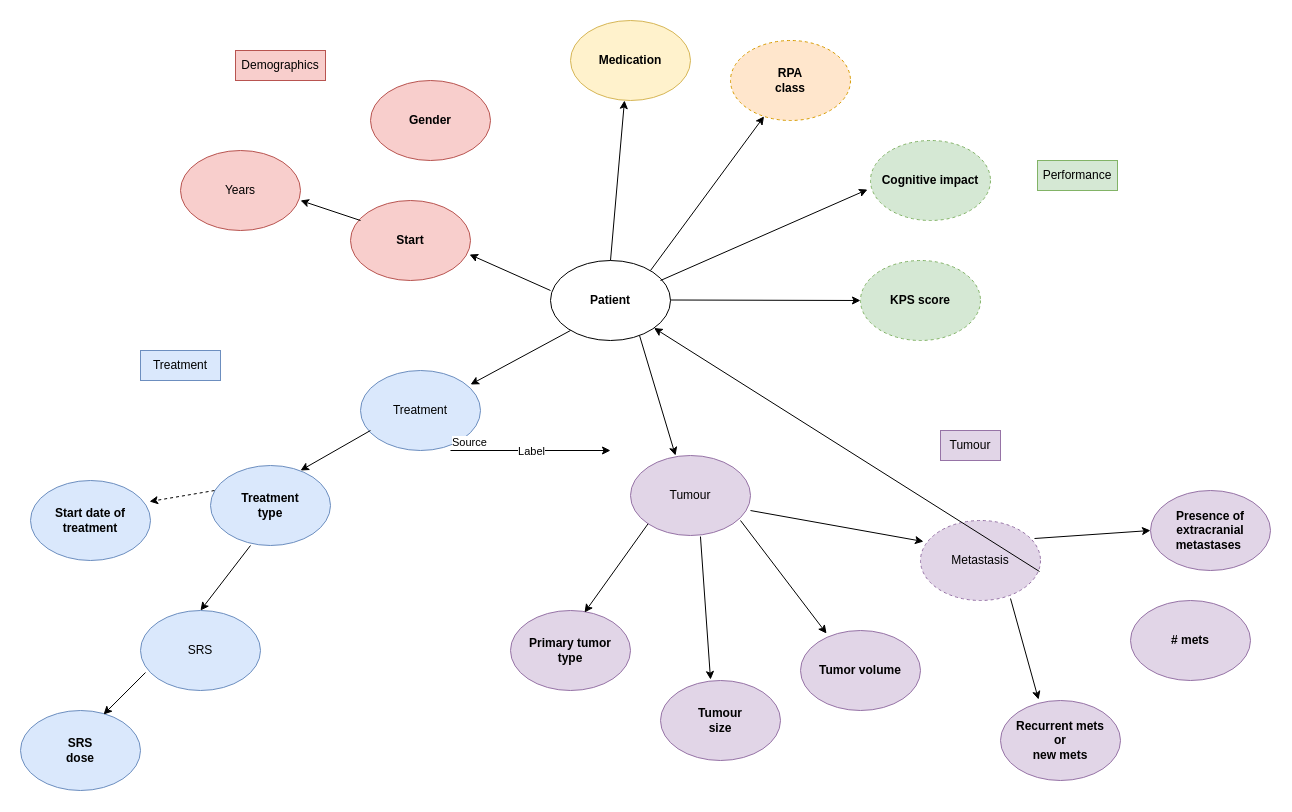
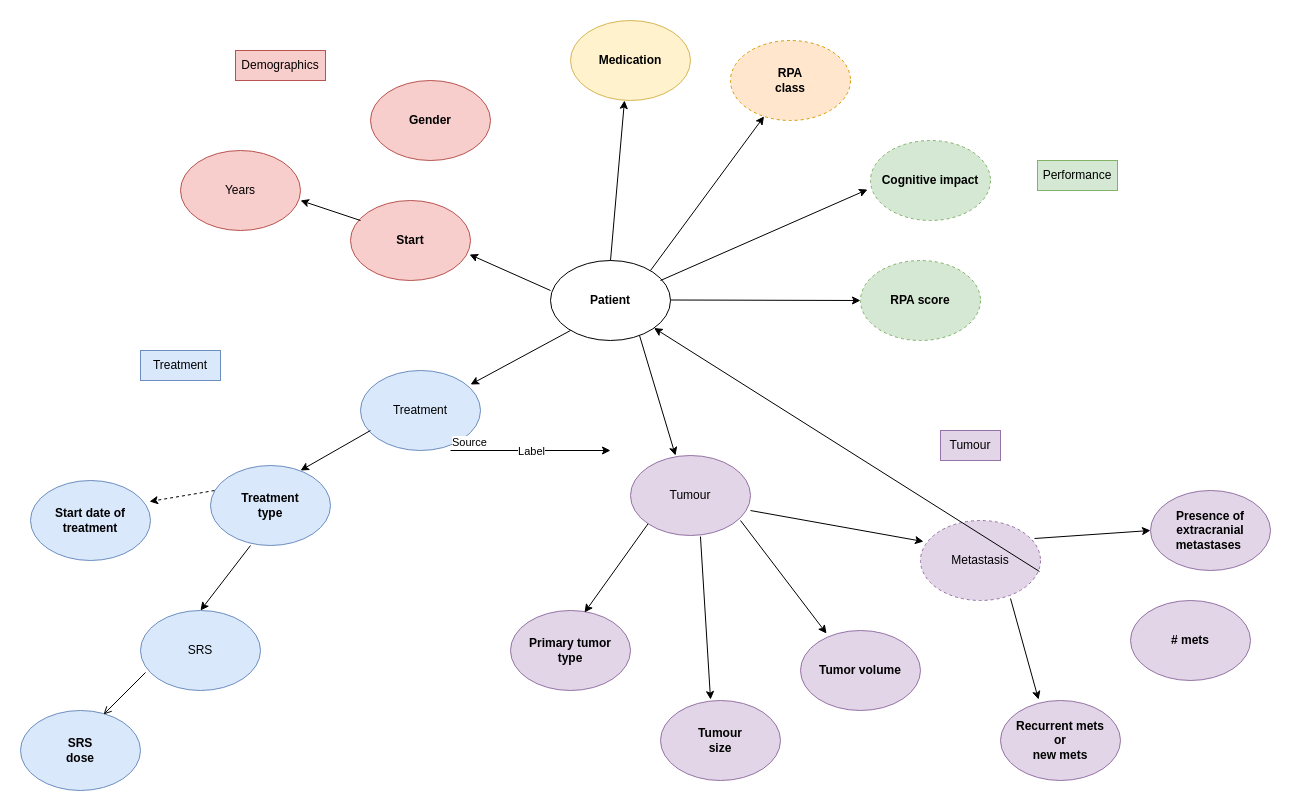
(921, 301) -> (921, 301)
(109, 709) -> (108, 710)
(721, 721) -> (721, 741)
